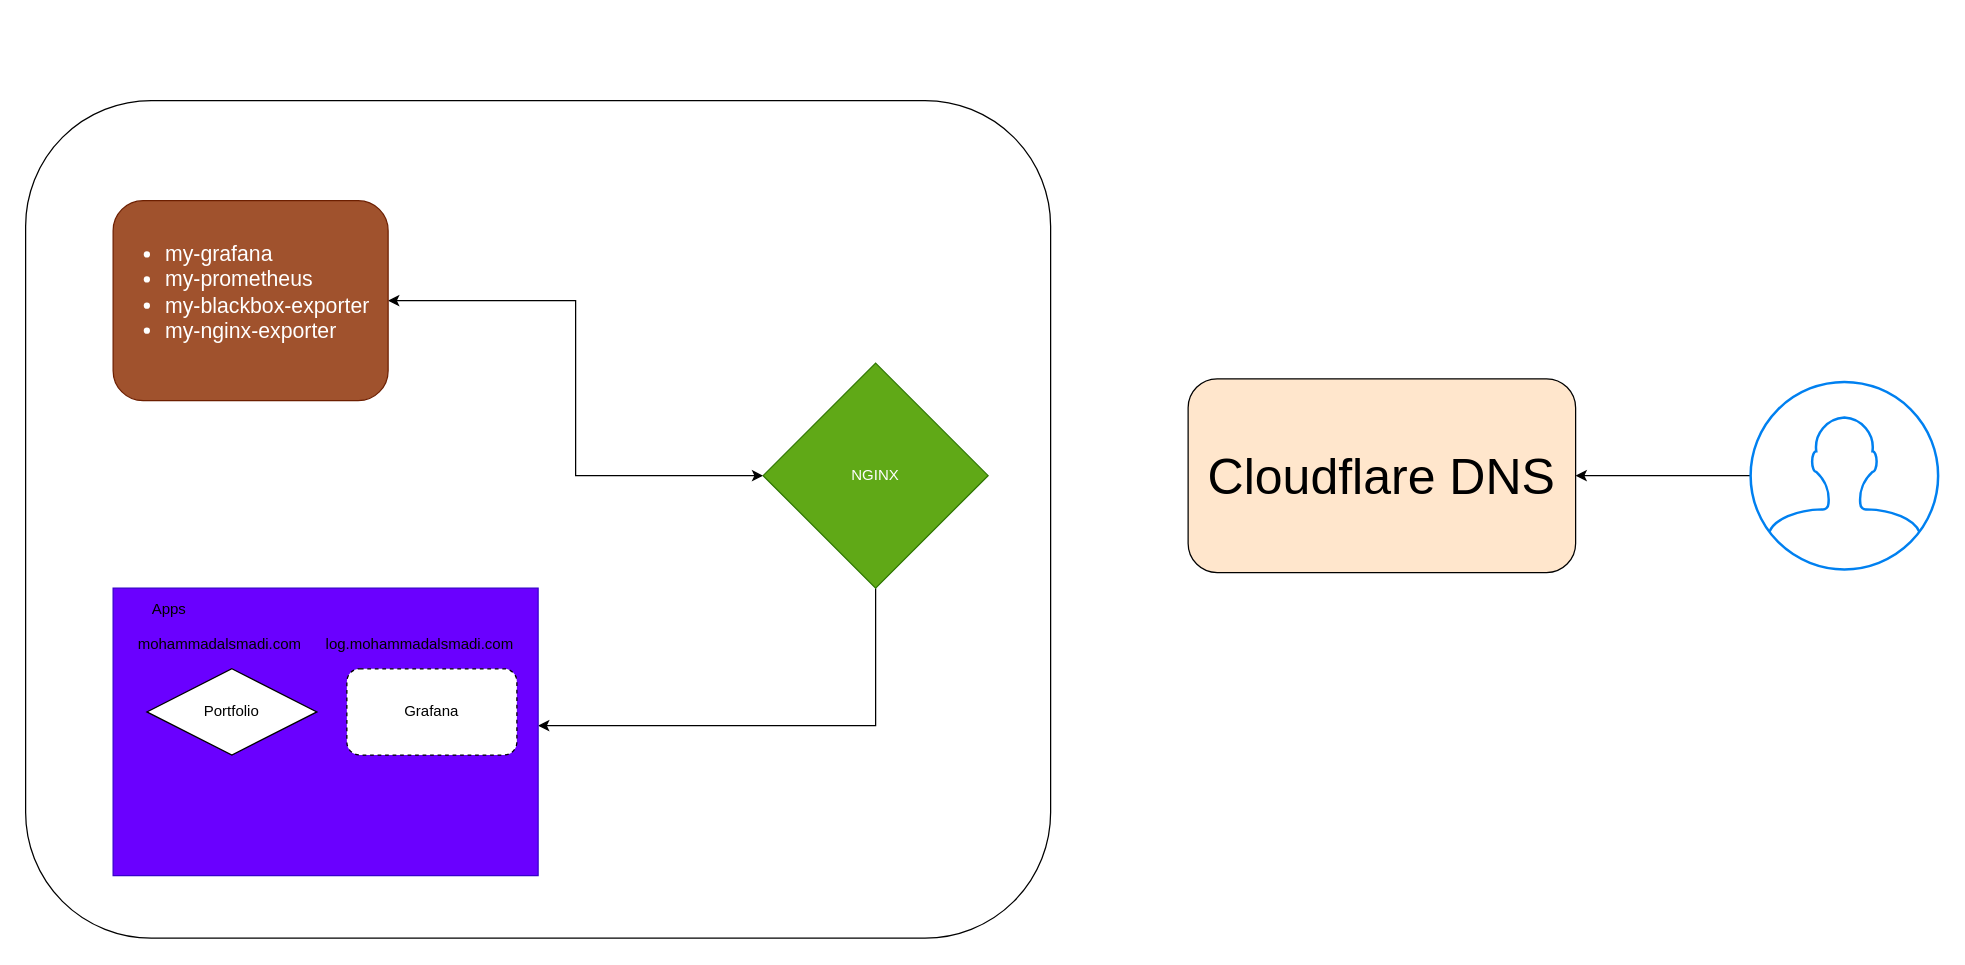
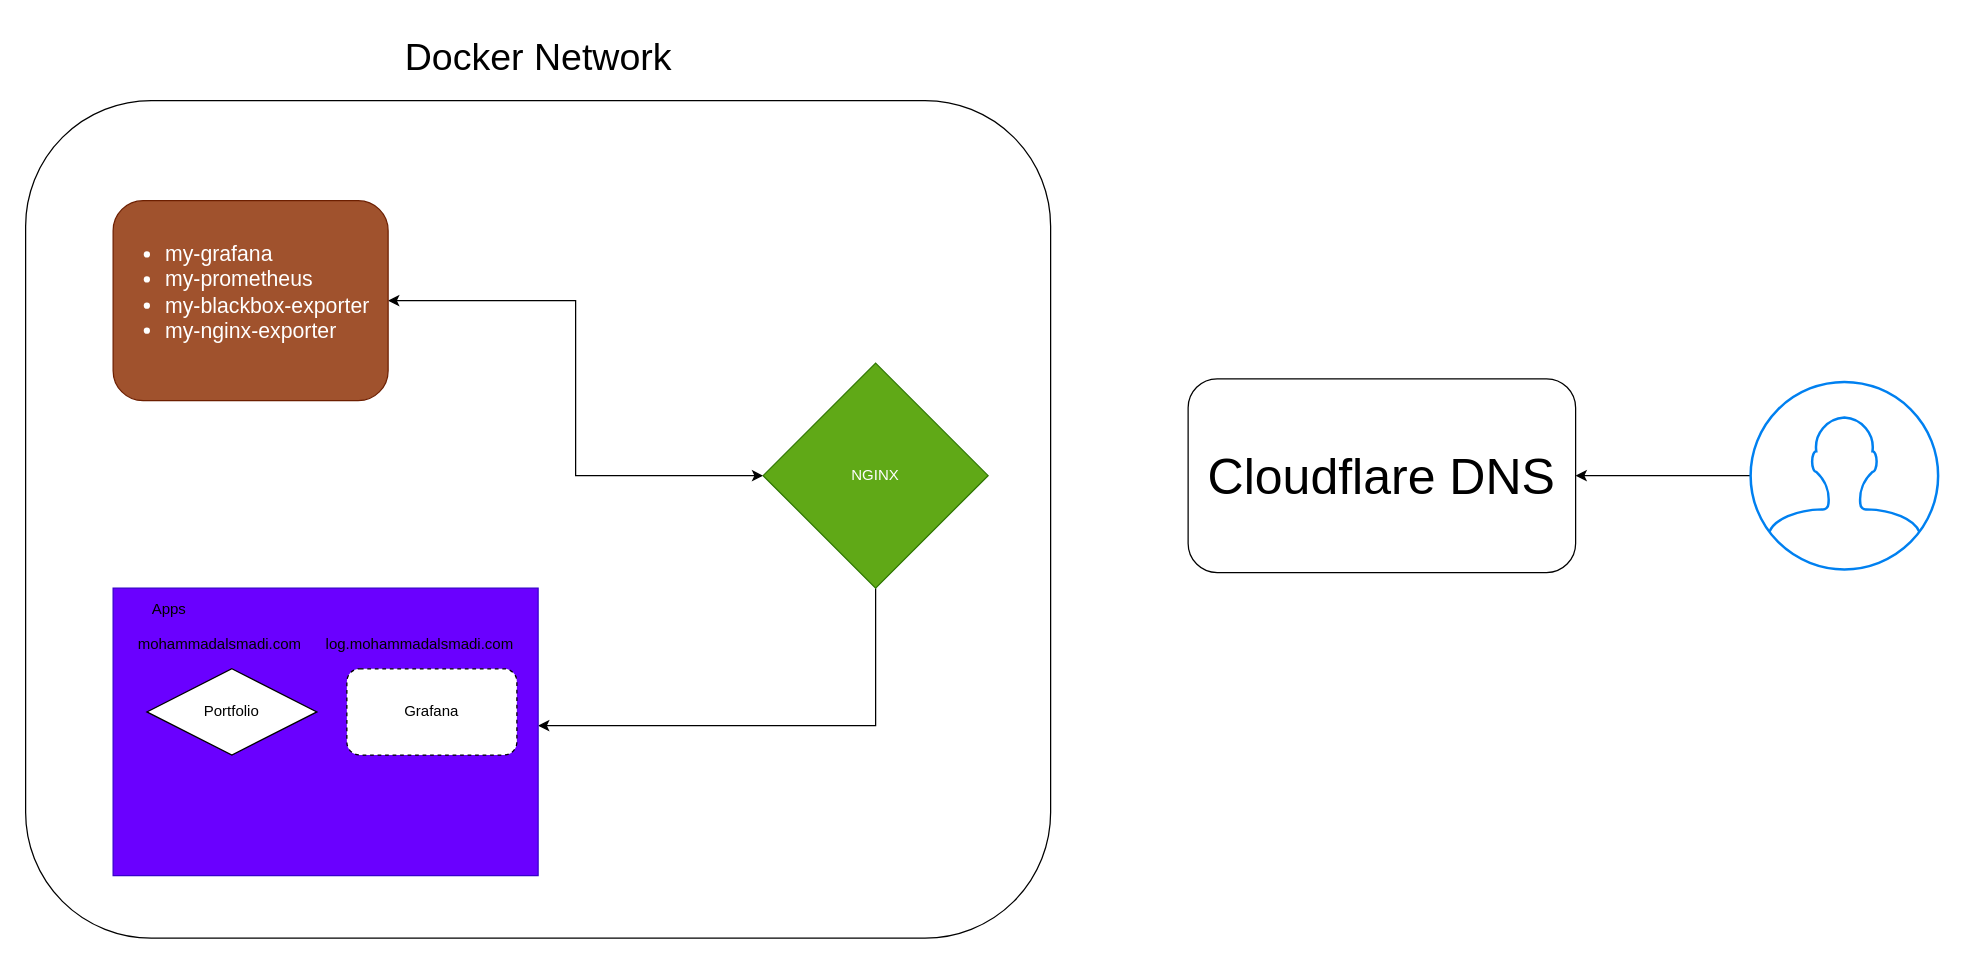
none -> (538, 57)
(1382, 476) -> (1382, 476)
